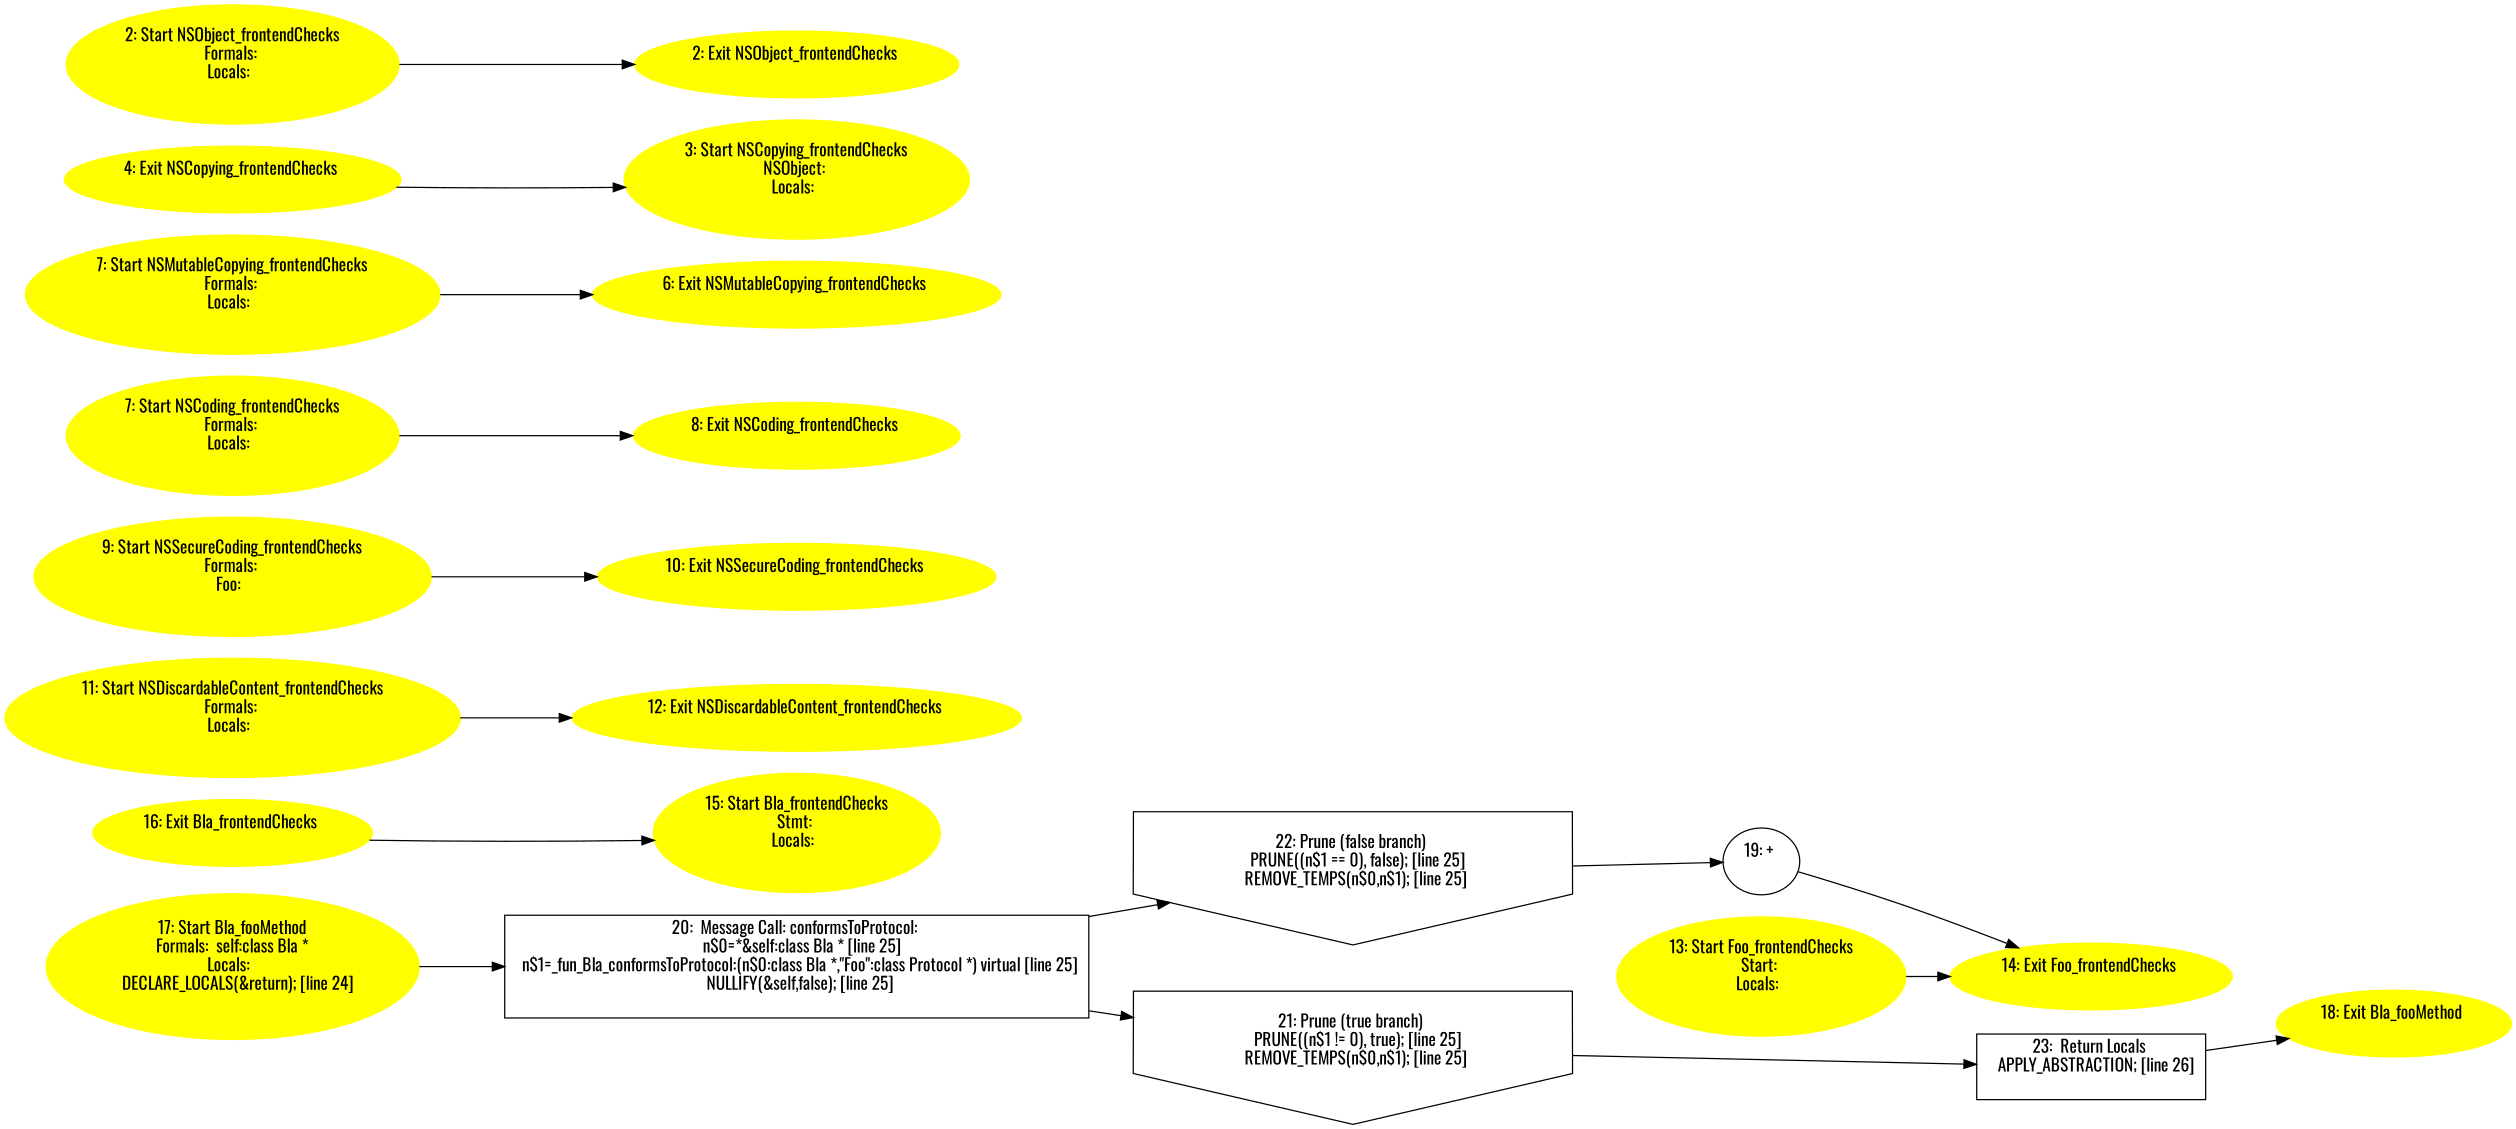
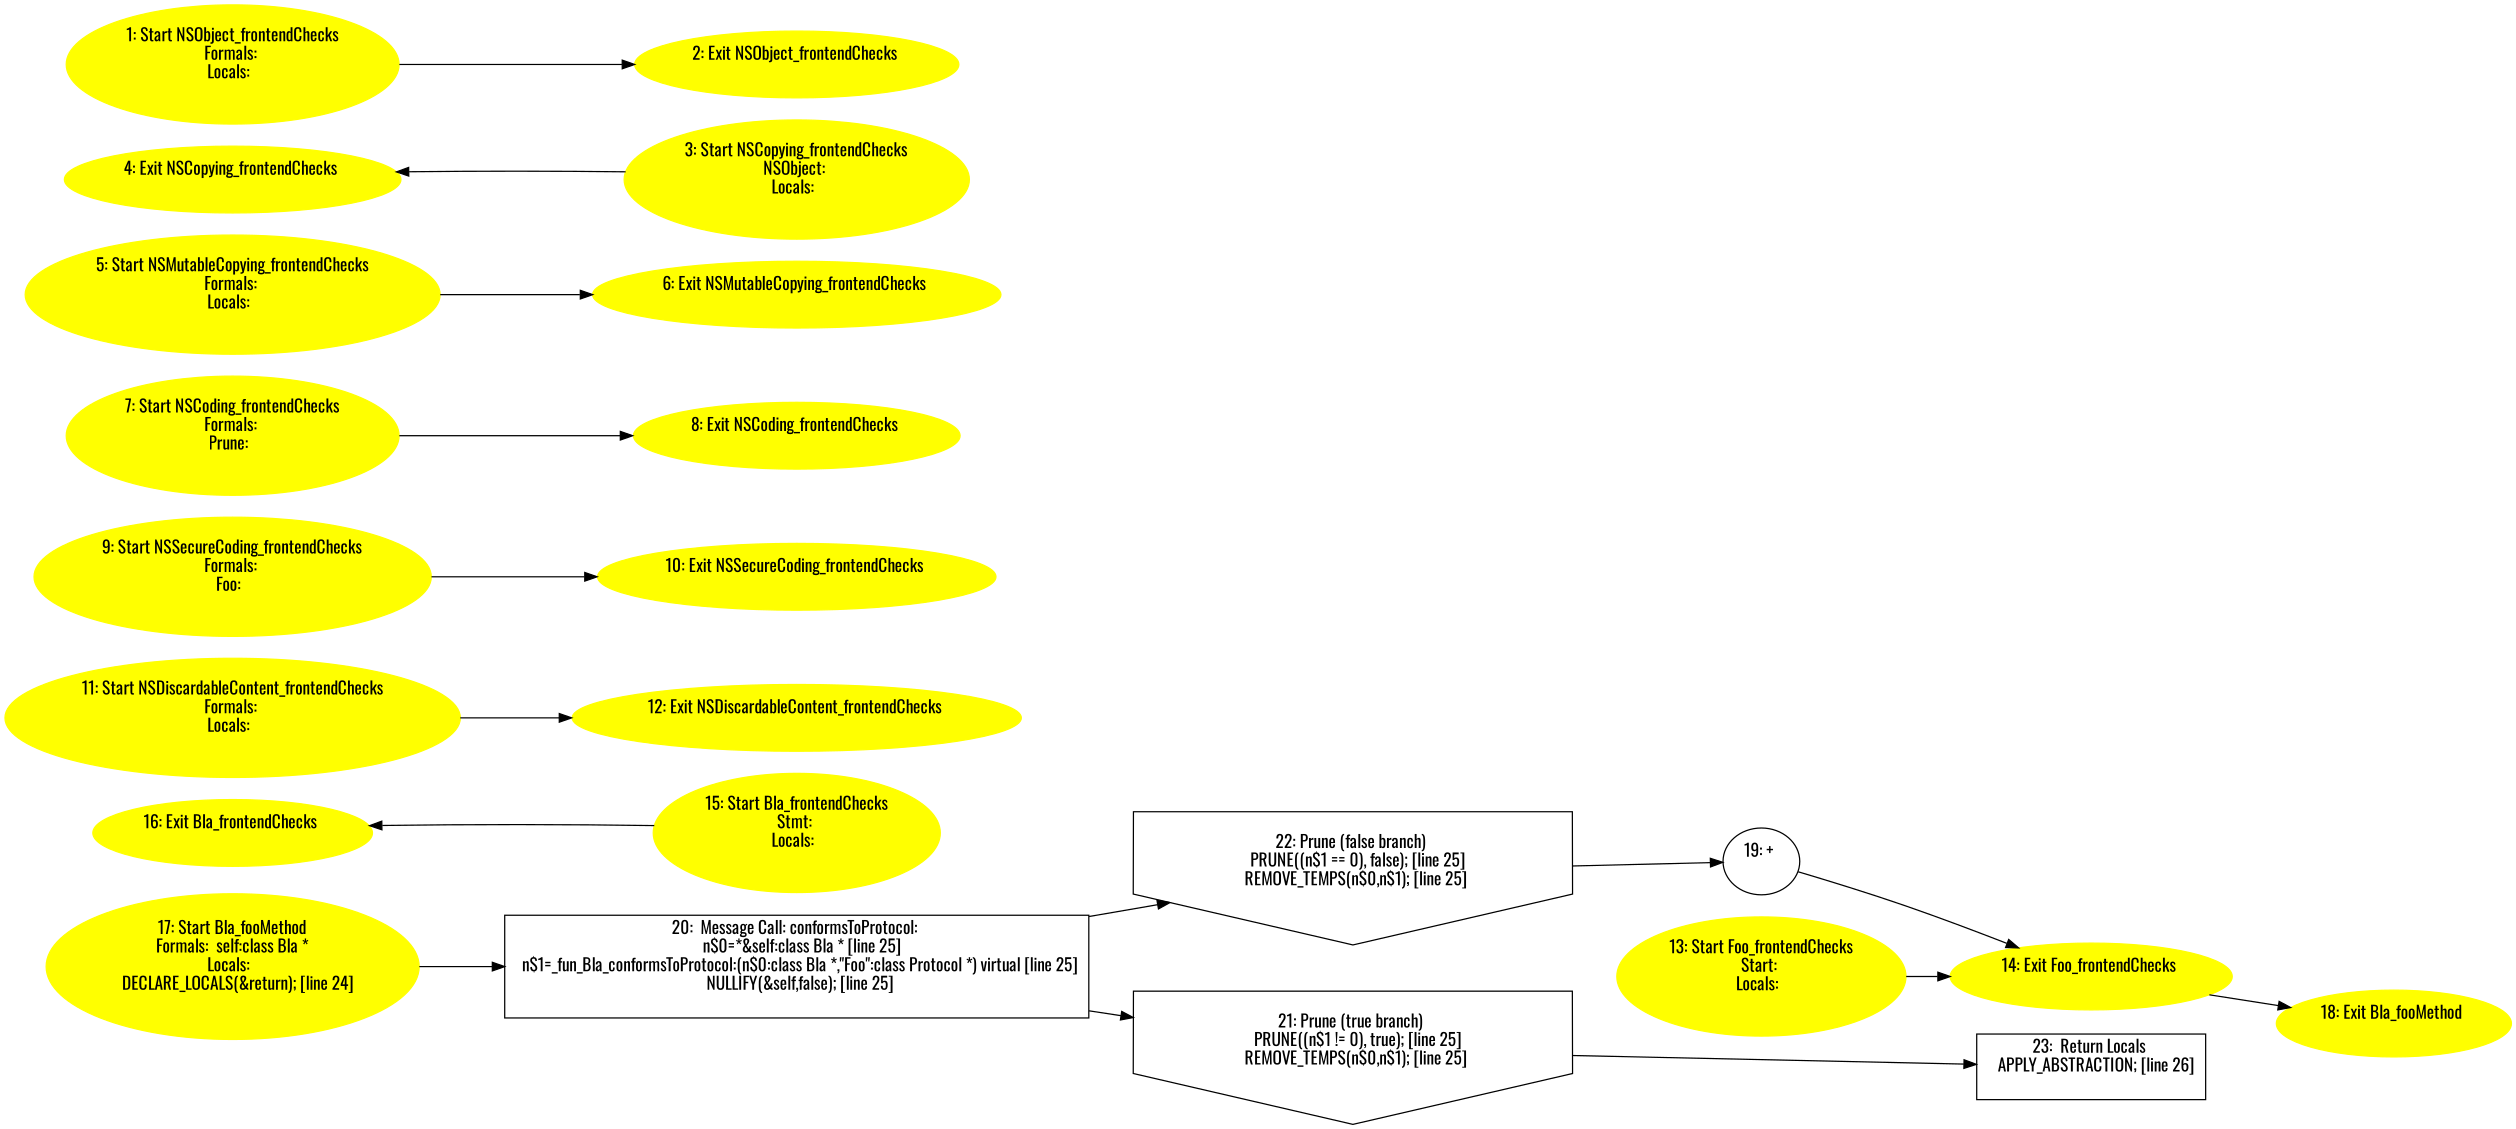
(233, 64) -> (233, 64)
(505, 188) -> (517, 171)
(233, 295) -> (233, 295)
(233, 436) -> (233, 436)
(506, 841) -> (518, 825)
(2241, 1045) -> (2244, 1000)
